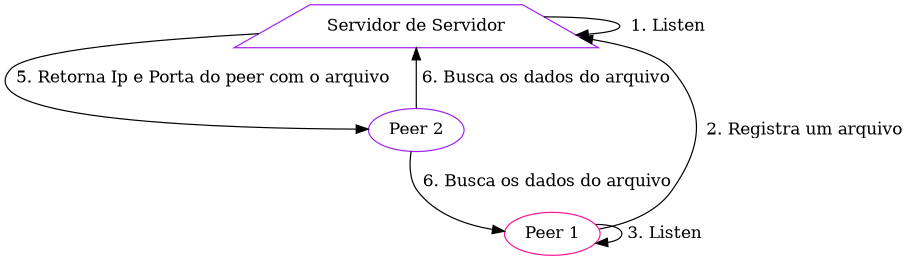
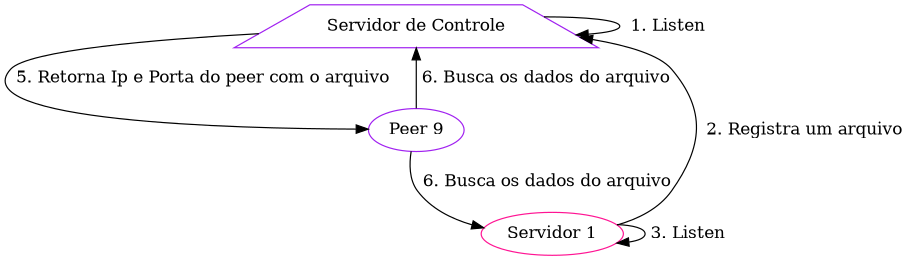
(416, 26) -> (416, 26)
(416, 130) -> (416, 130)
(552, 234) -> (552, 234)
